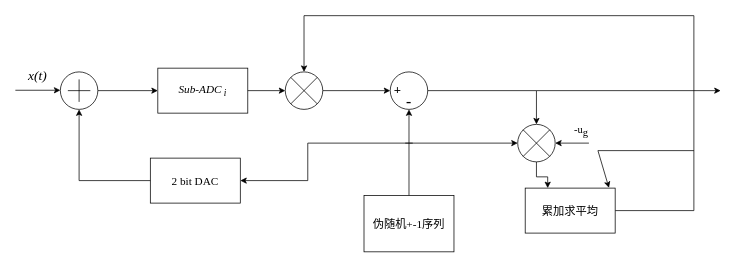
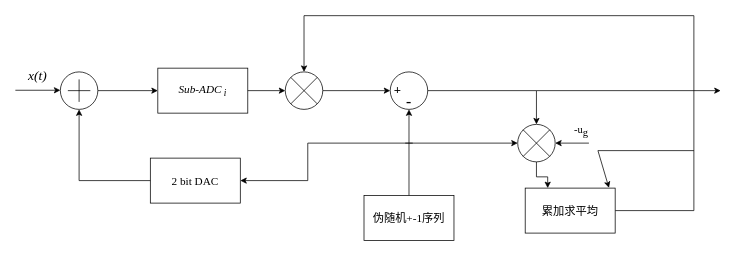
(409, 224) -> (409, 218)
